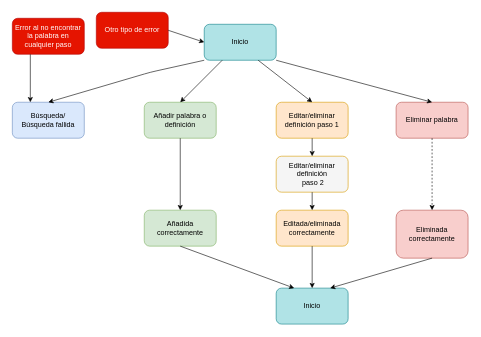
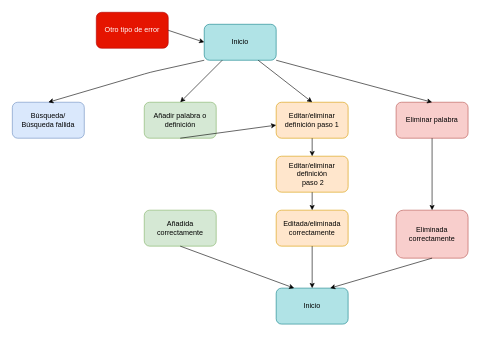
(48, 36) -> none
(30, 96) -> none
(432, 172) -> (432, 172)
(312, 174) -> (312, 174)
(180, 204) -> (228, 132)
